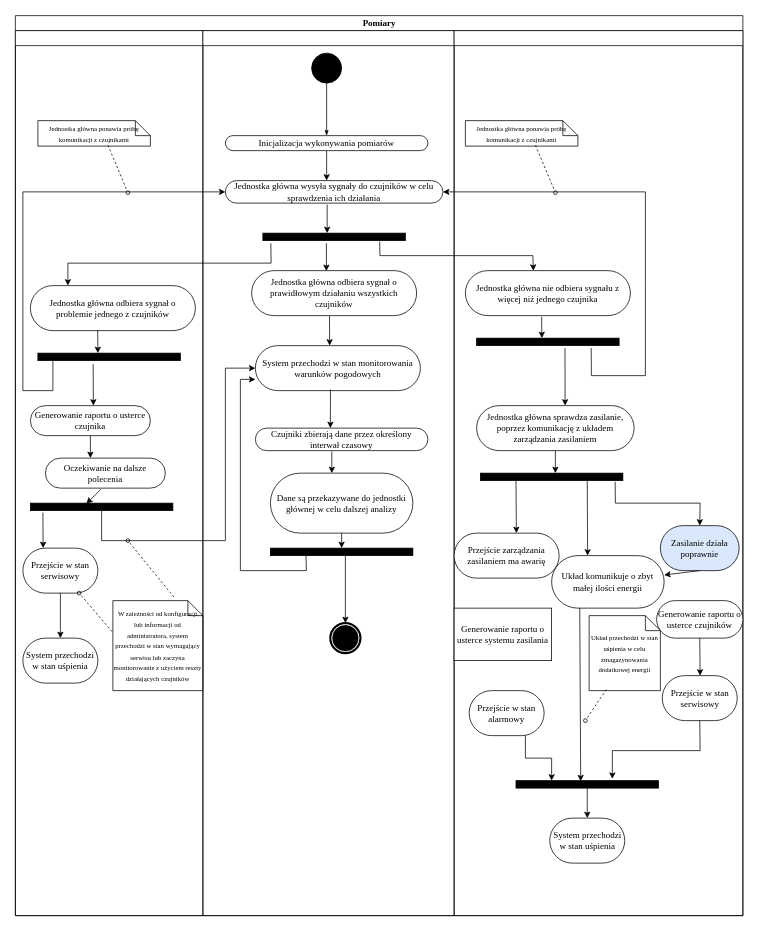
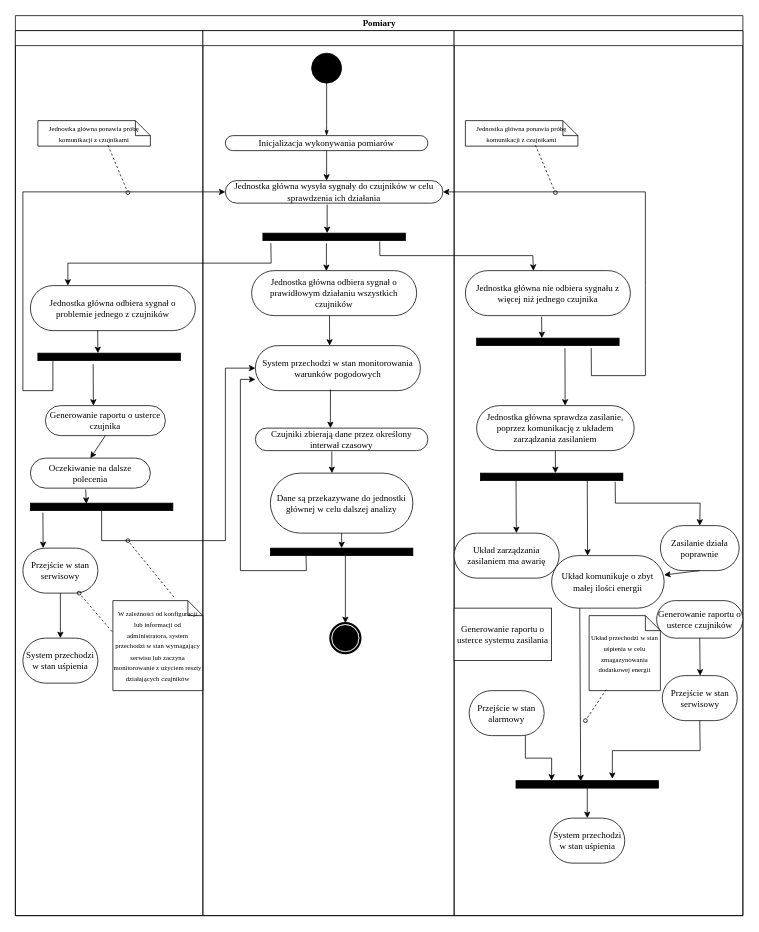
(90, 420) -> (105, 420)
(105, 473) -> (90, 473)
(700, 548) -> (700, 548)
(507, 555) -> (507, 555)
